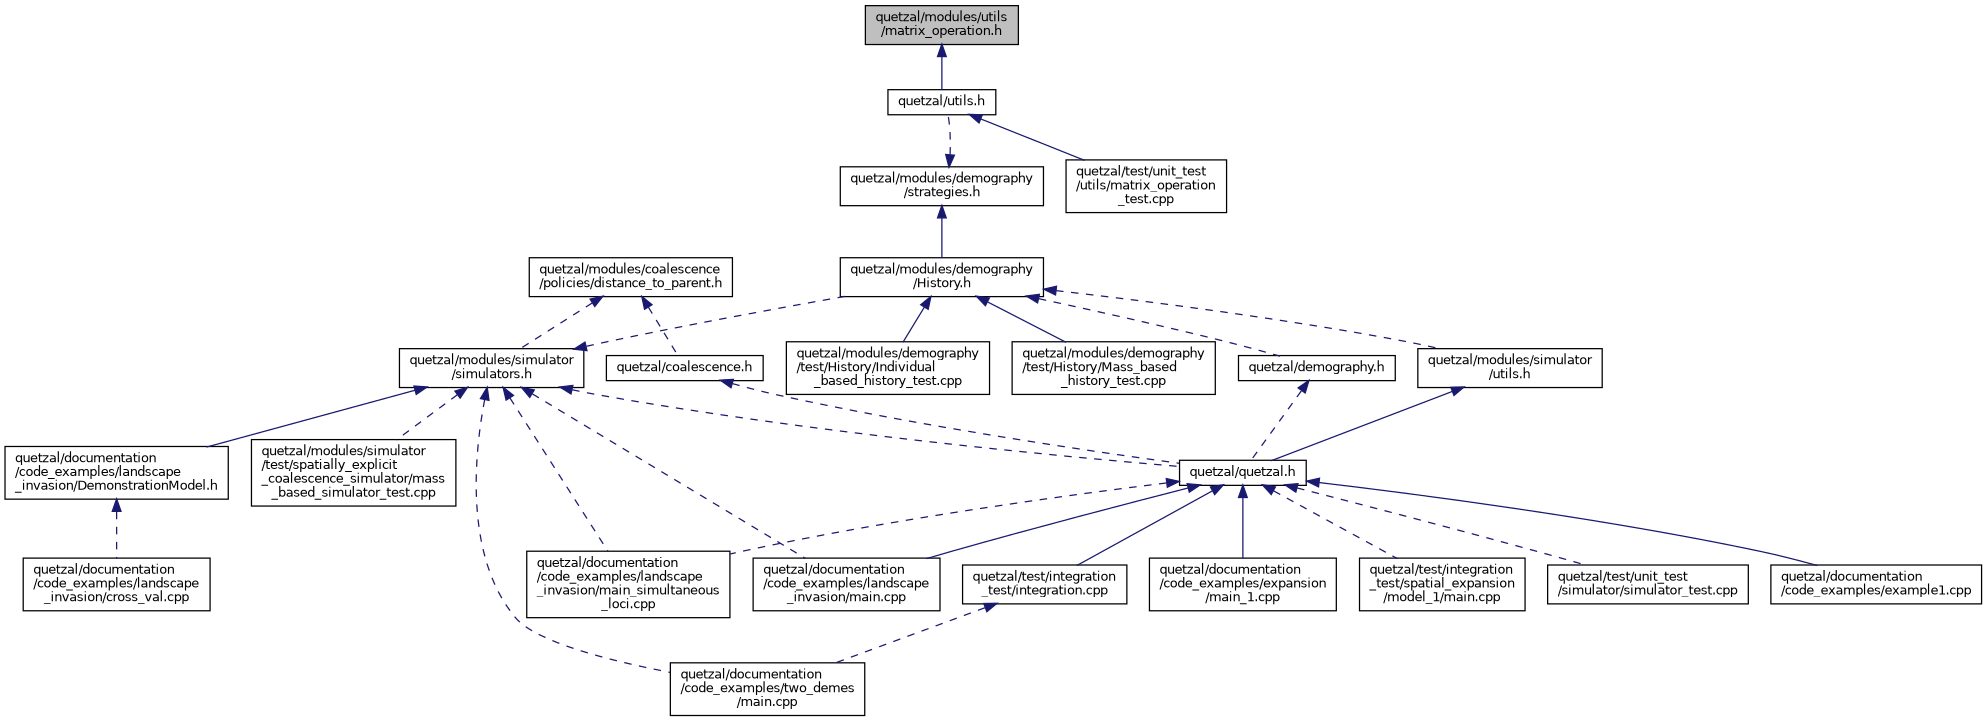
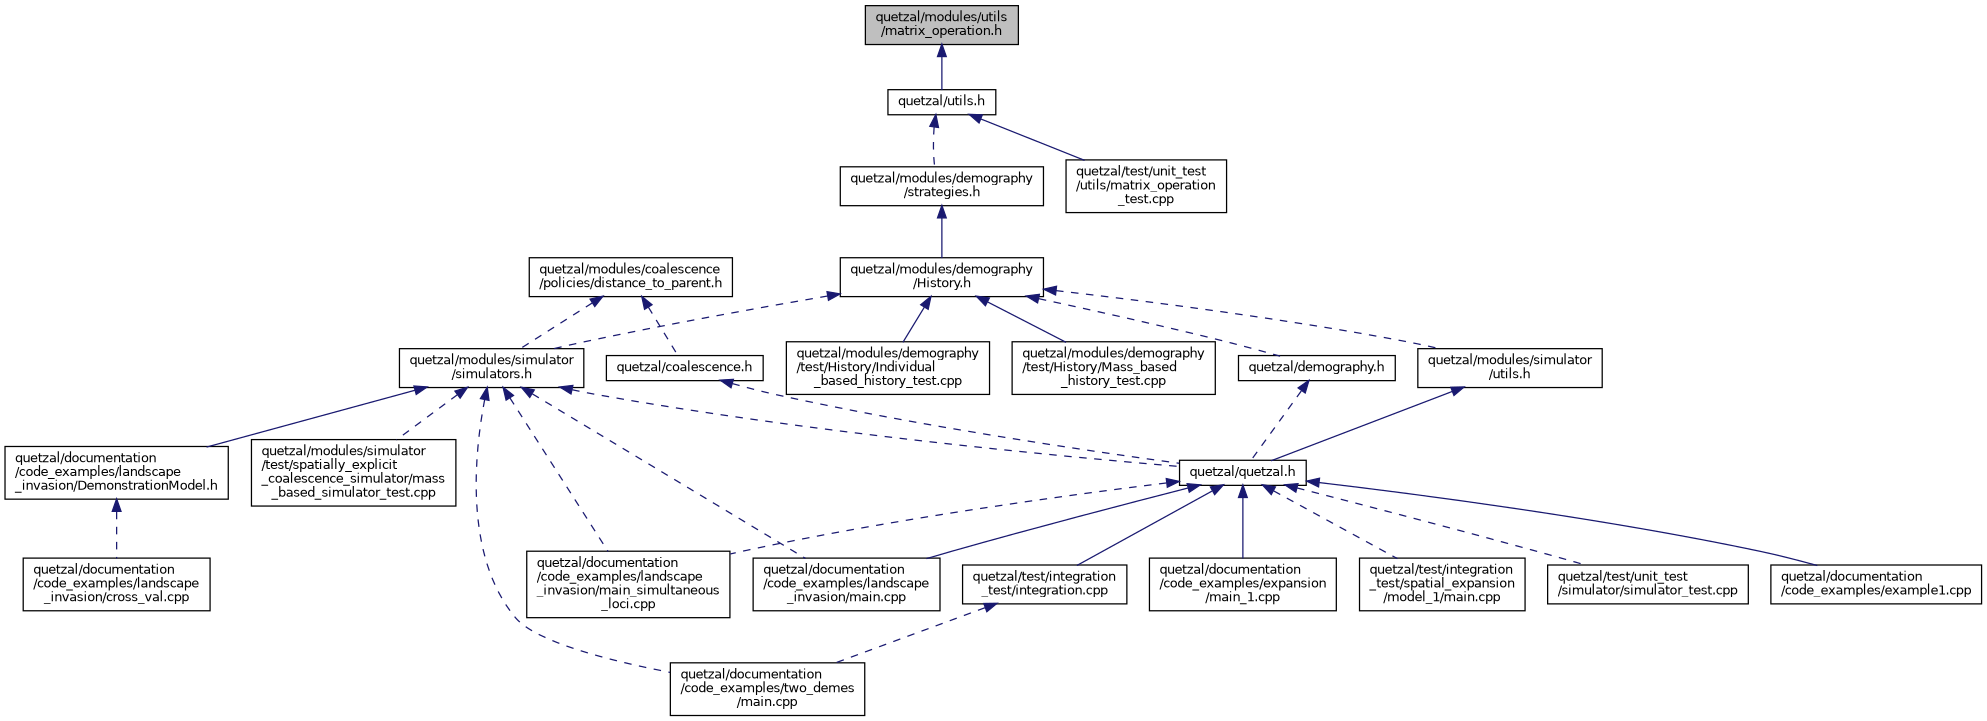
(950, 134) -> (933, 147)
(716, 320) -> (689, 321)
